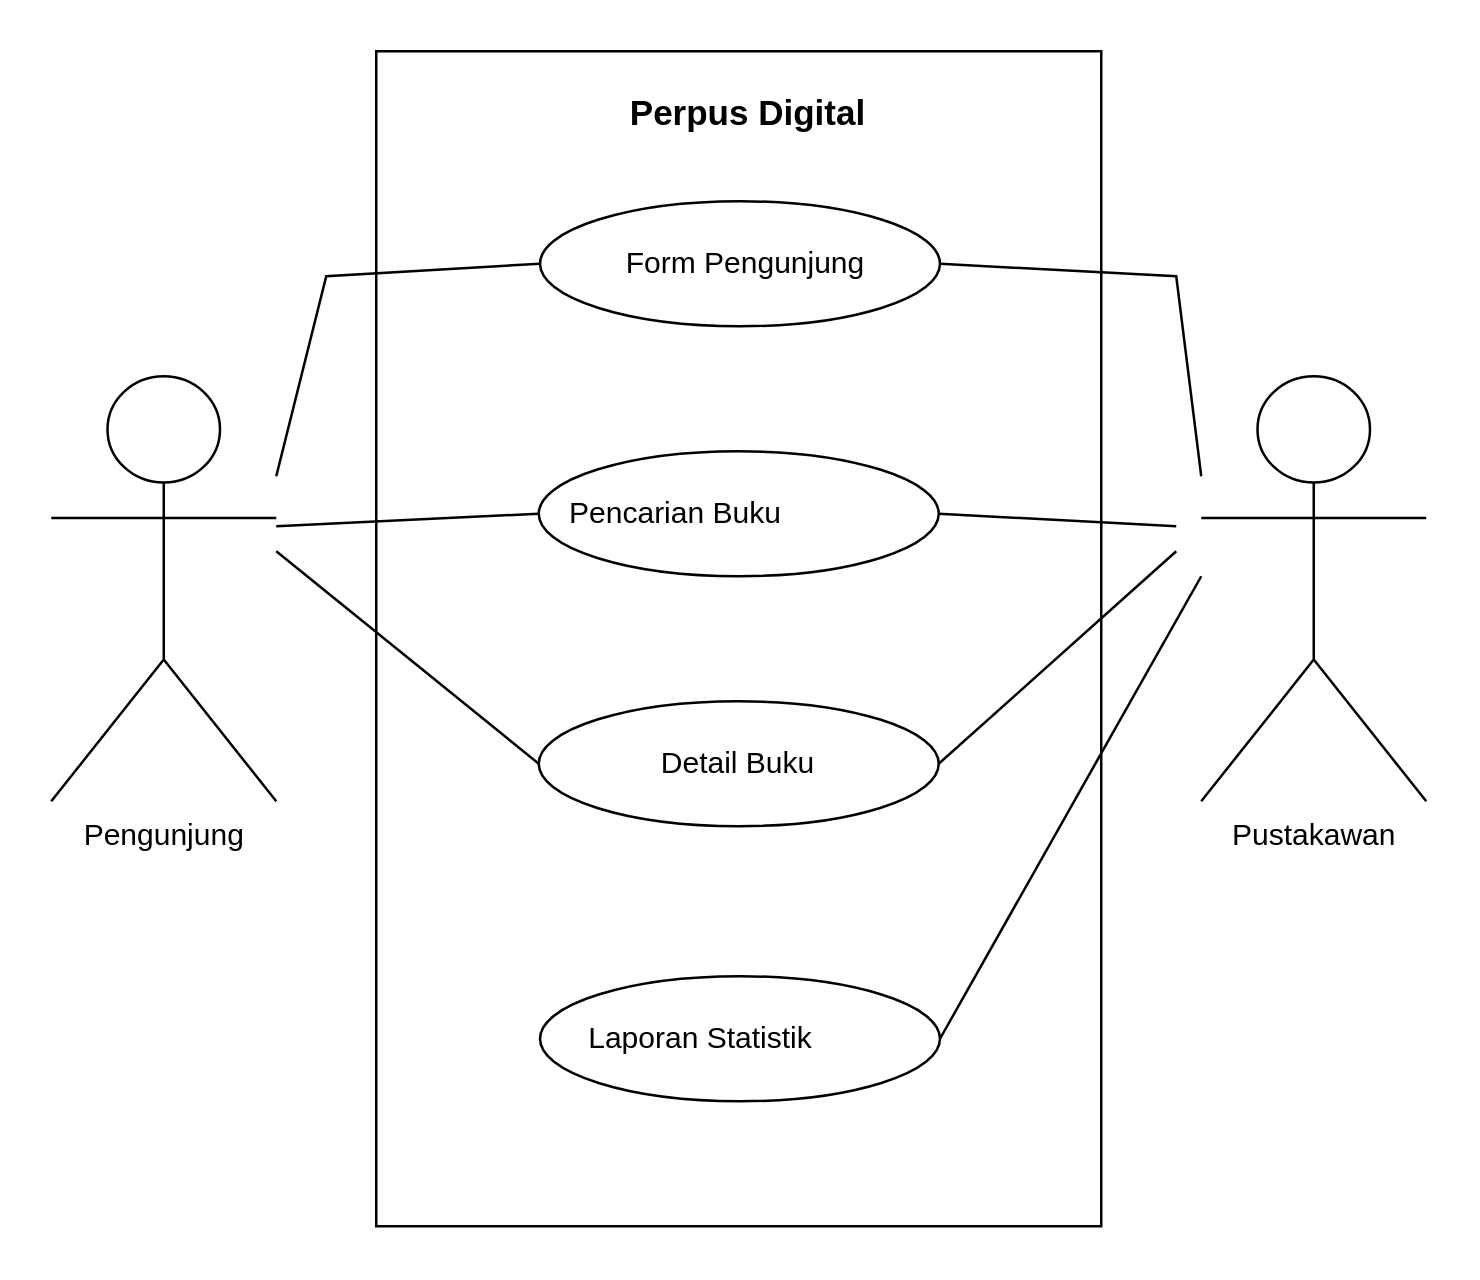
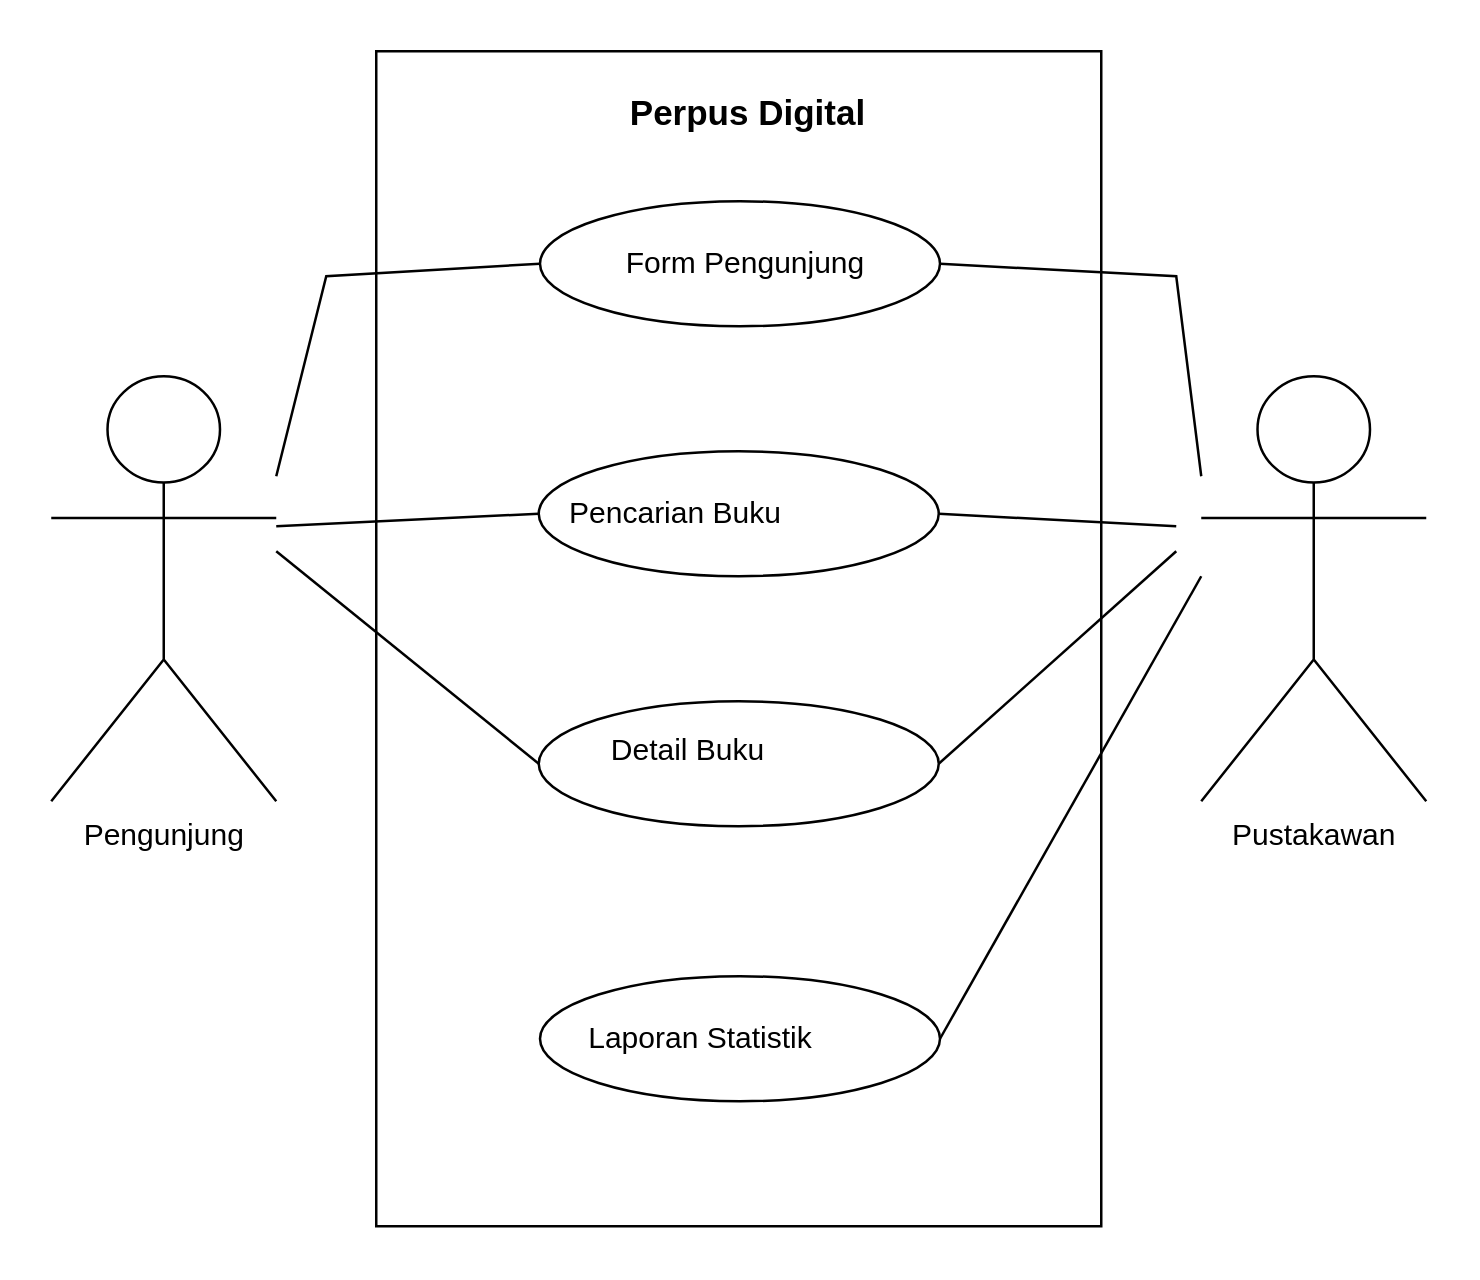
(739, 764) -> (689, 751)
